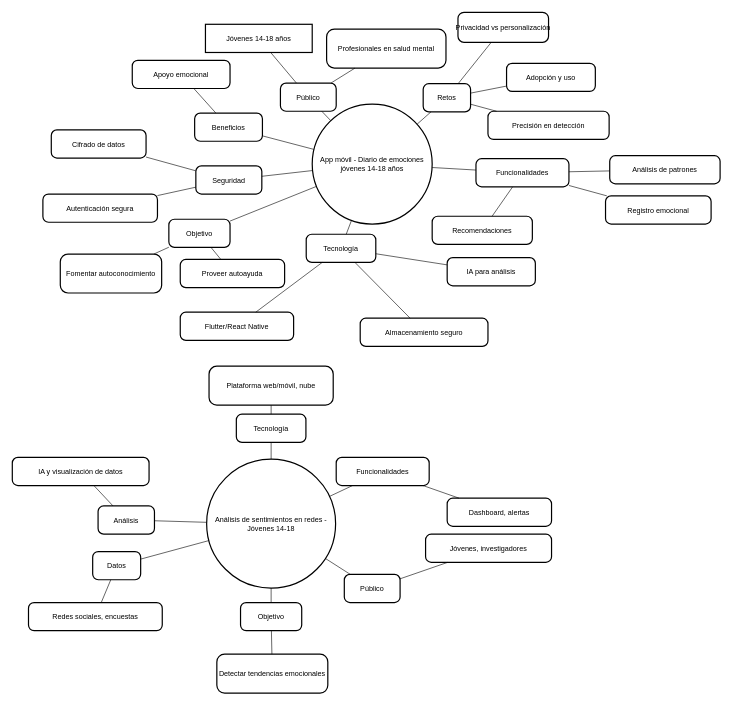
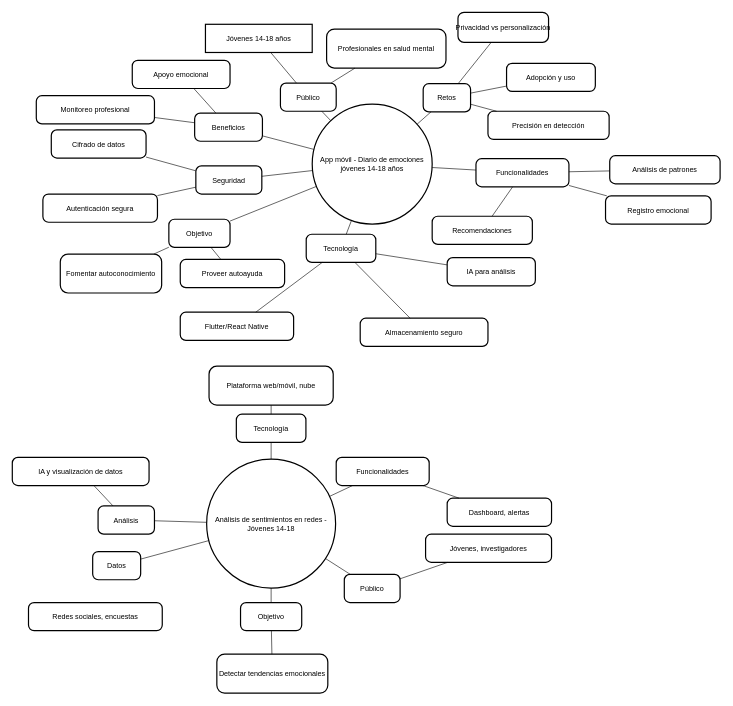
none -> (95, 110)
none -> (175, 120)
(106, 591) -> none
